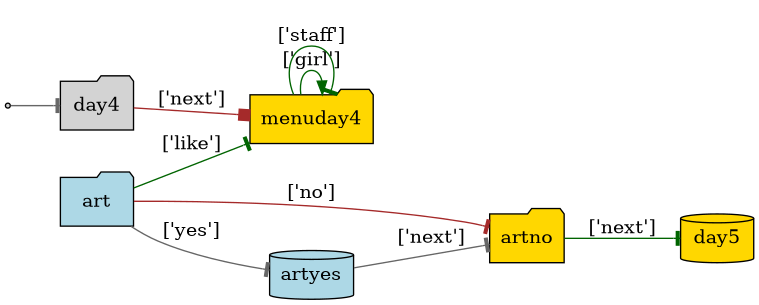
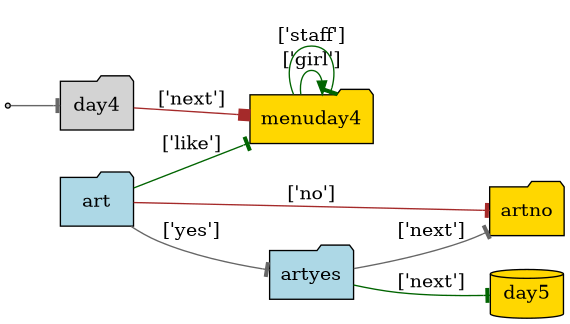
(619, 238) -> (418, 294)
(312, 275) -> (312, 275)
